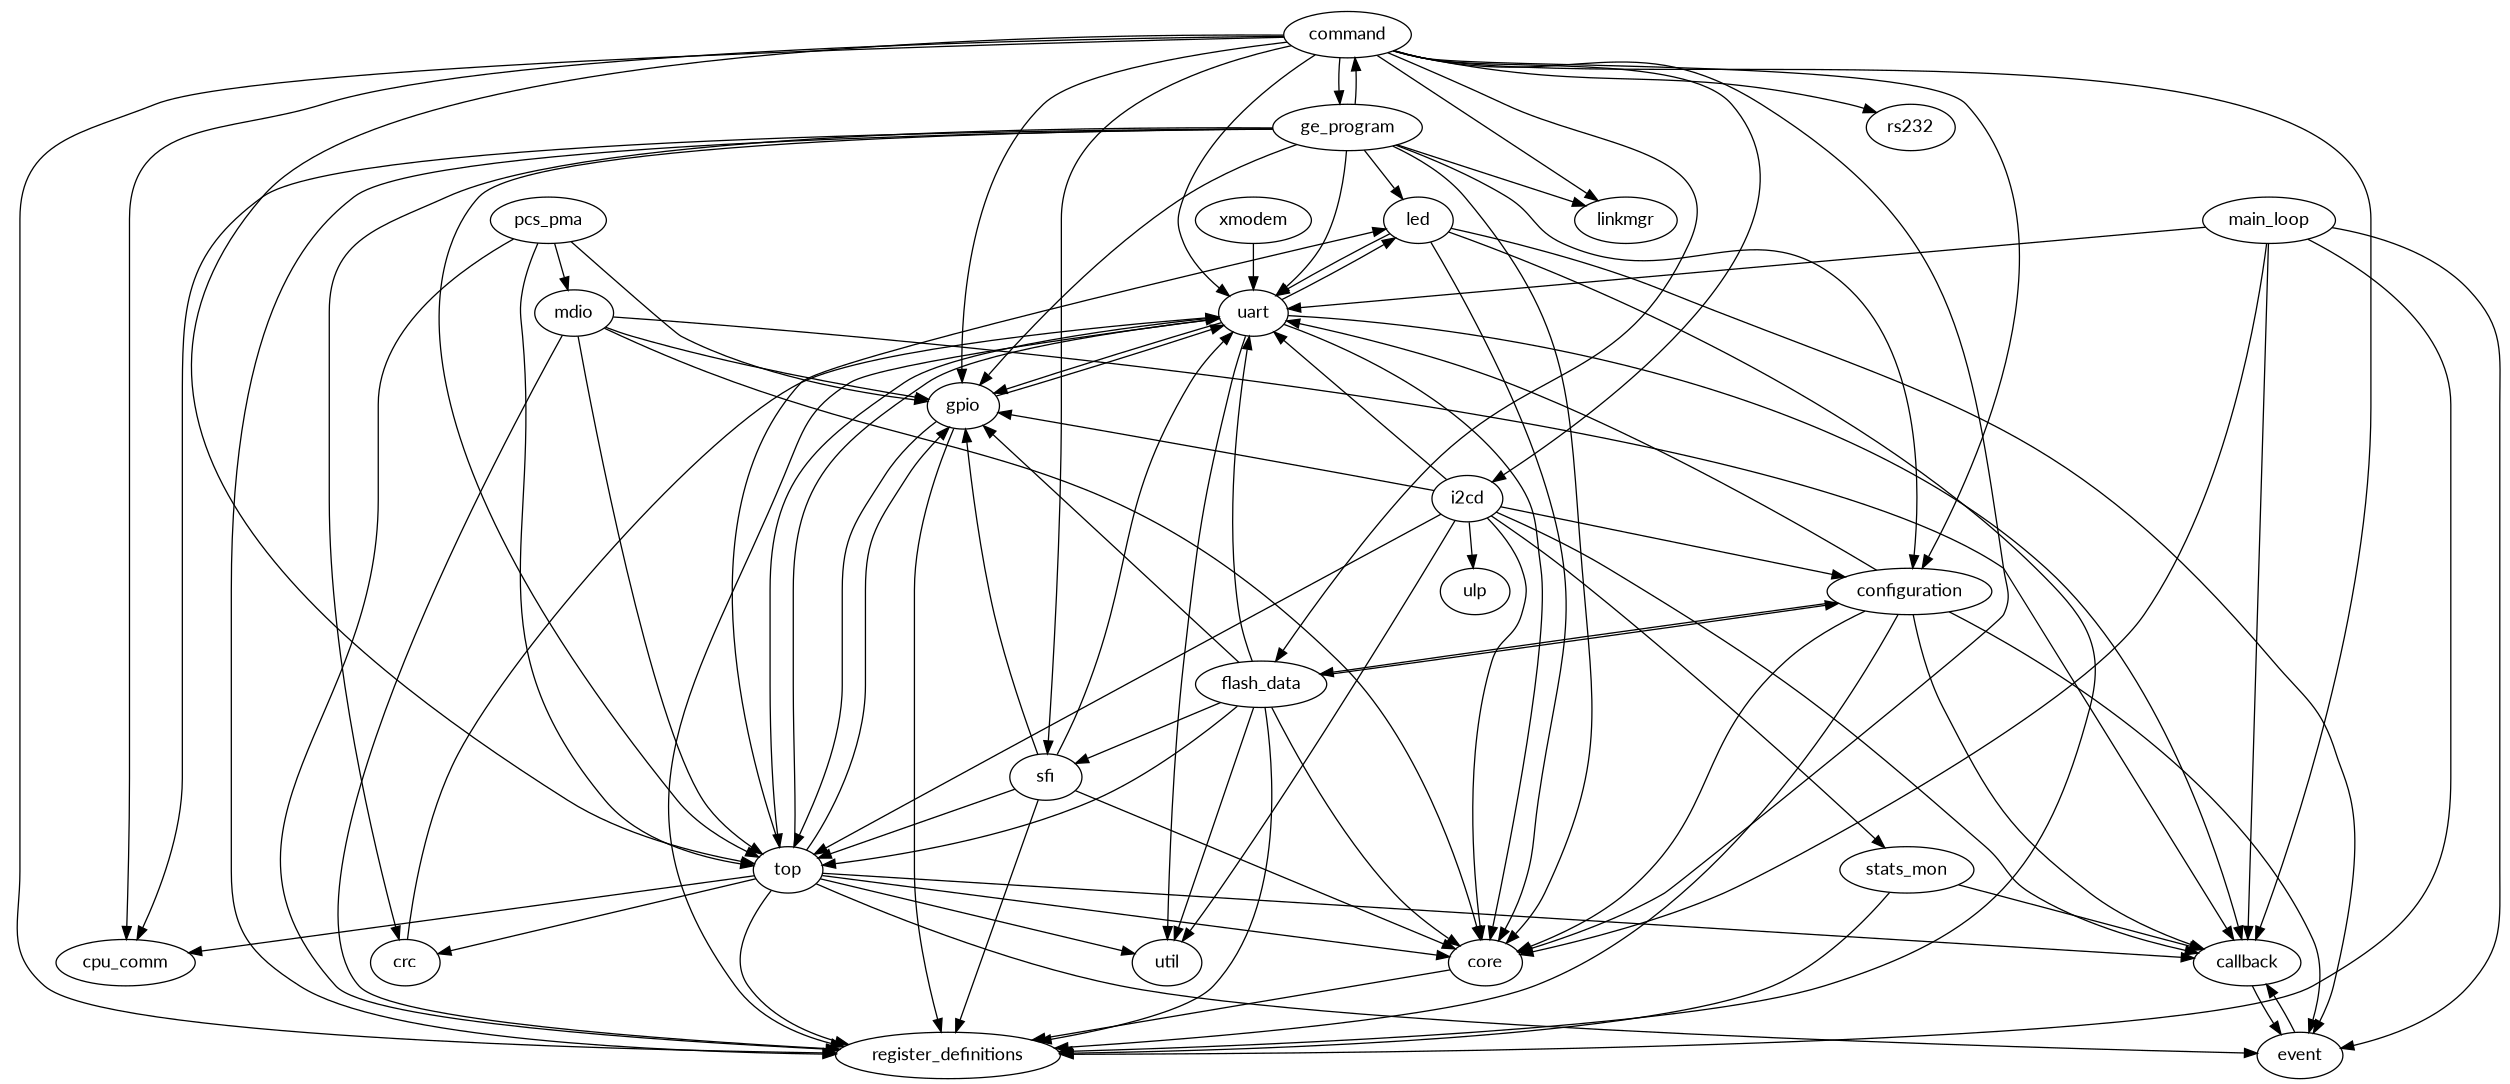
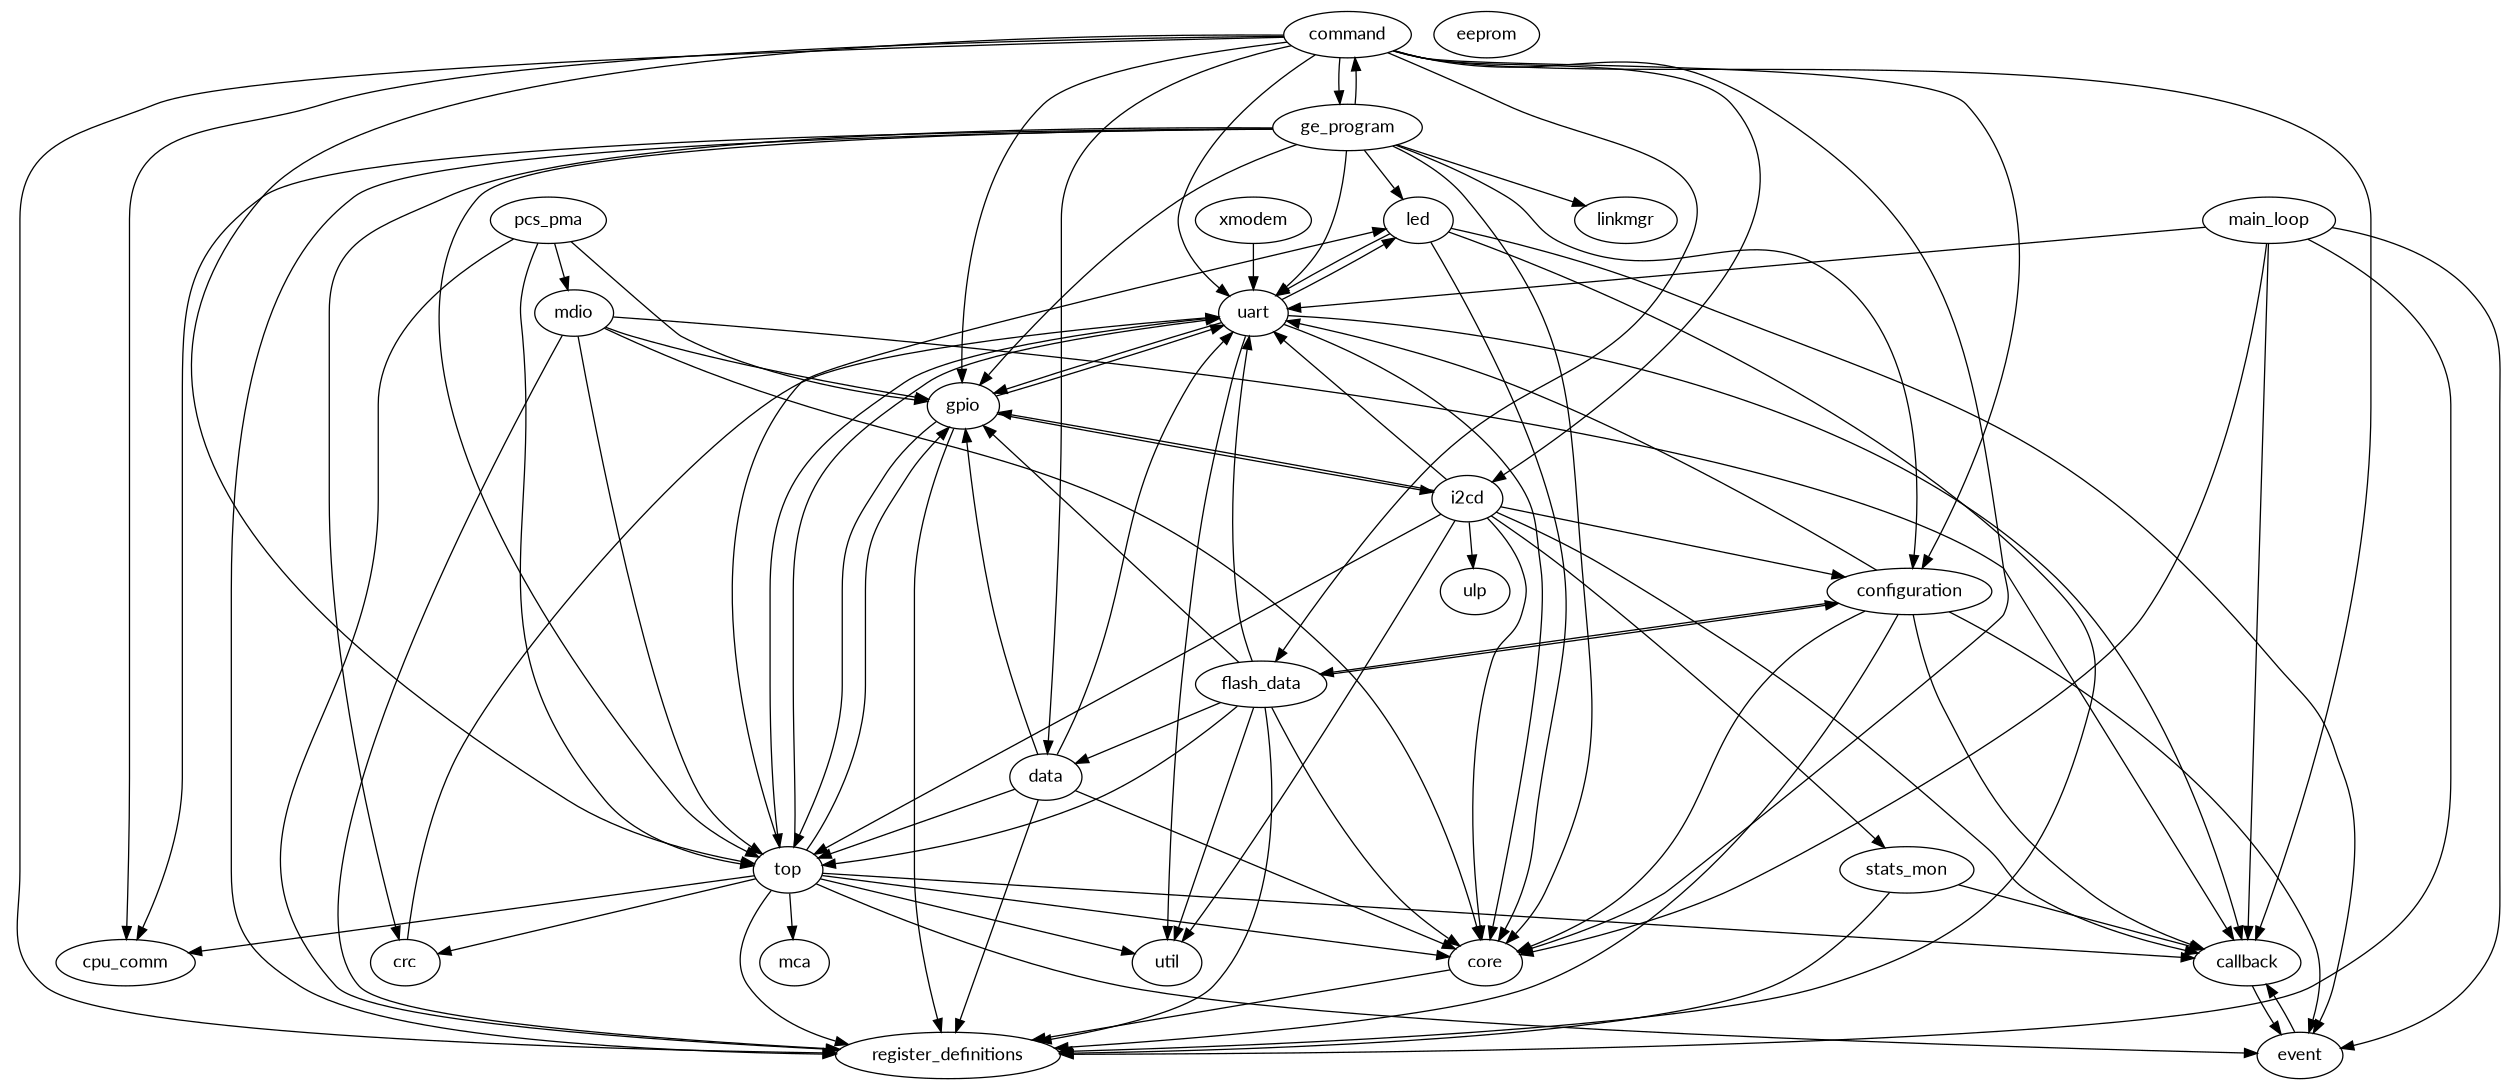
none -> (1487, 35)
(1482, 124) -> none
(1911, 127) -> none
none -> (1209, 453)
(750, 553) -> none
(1046, 777) -> (1046, 777)
none -> (795, 963)
